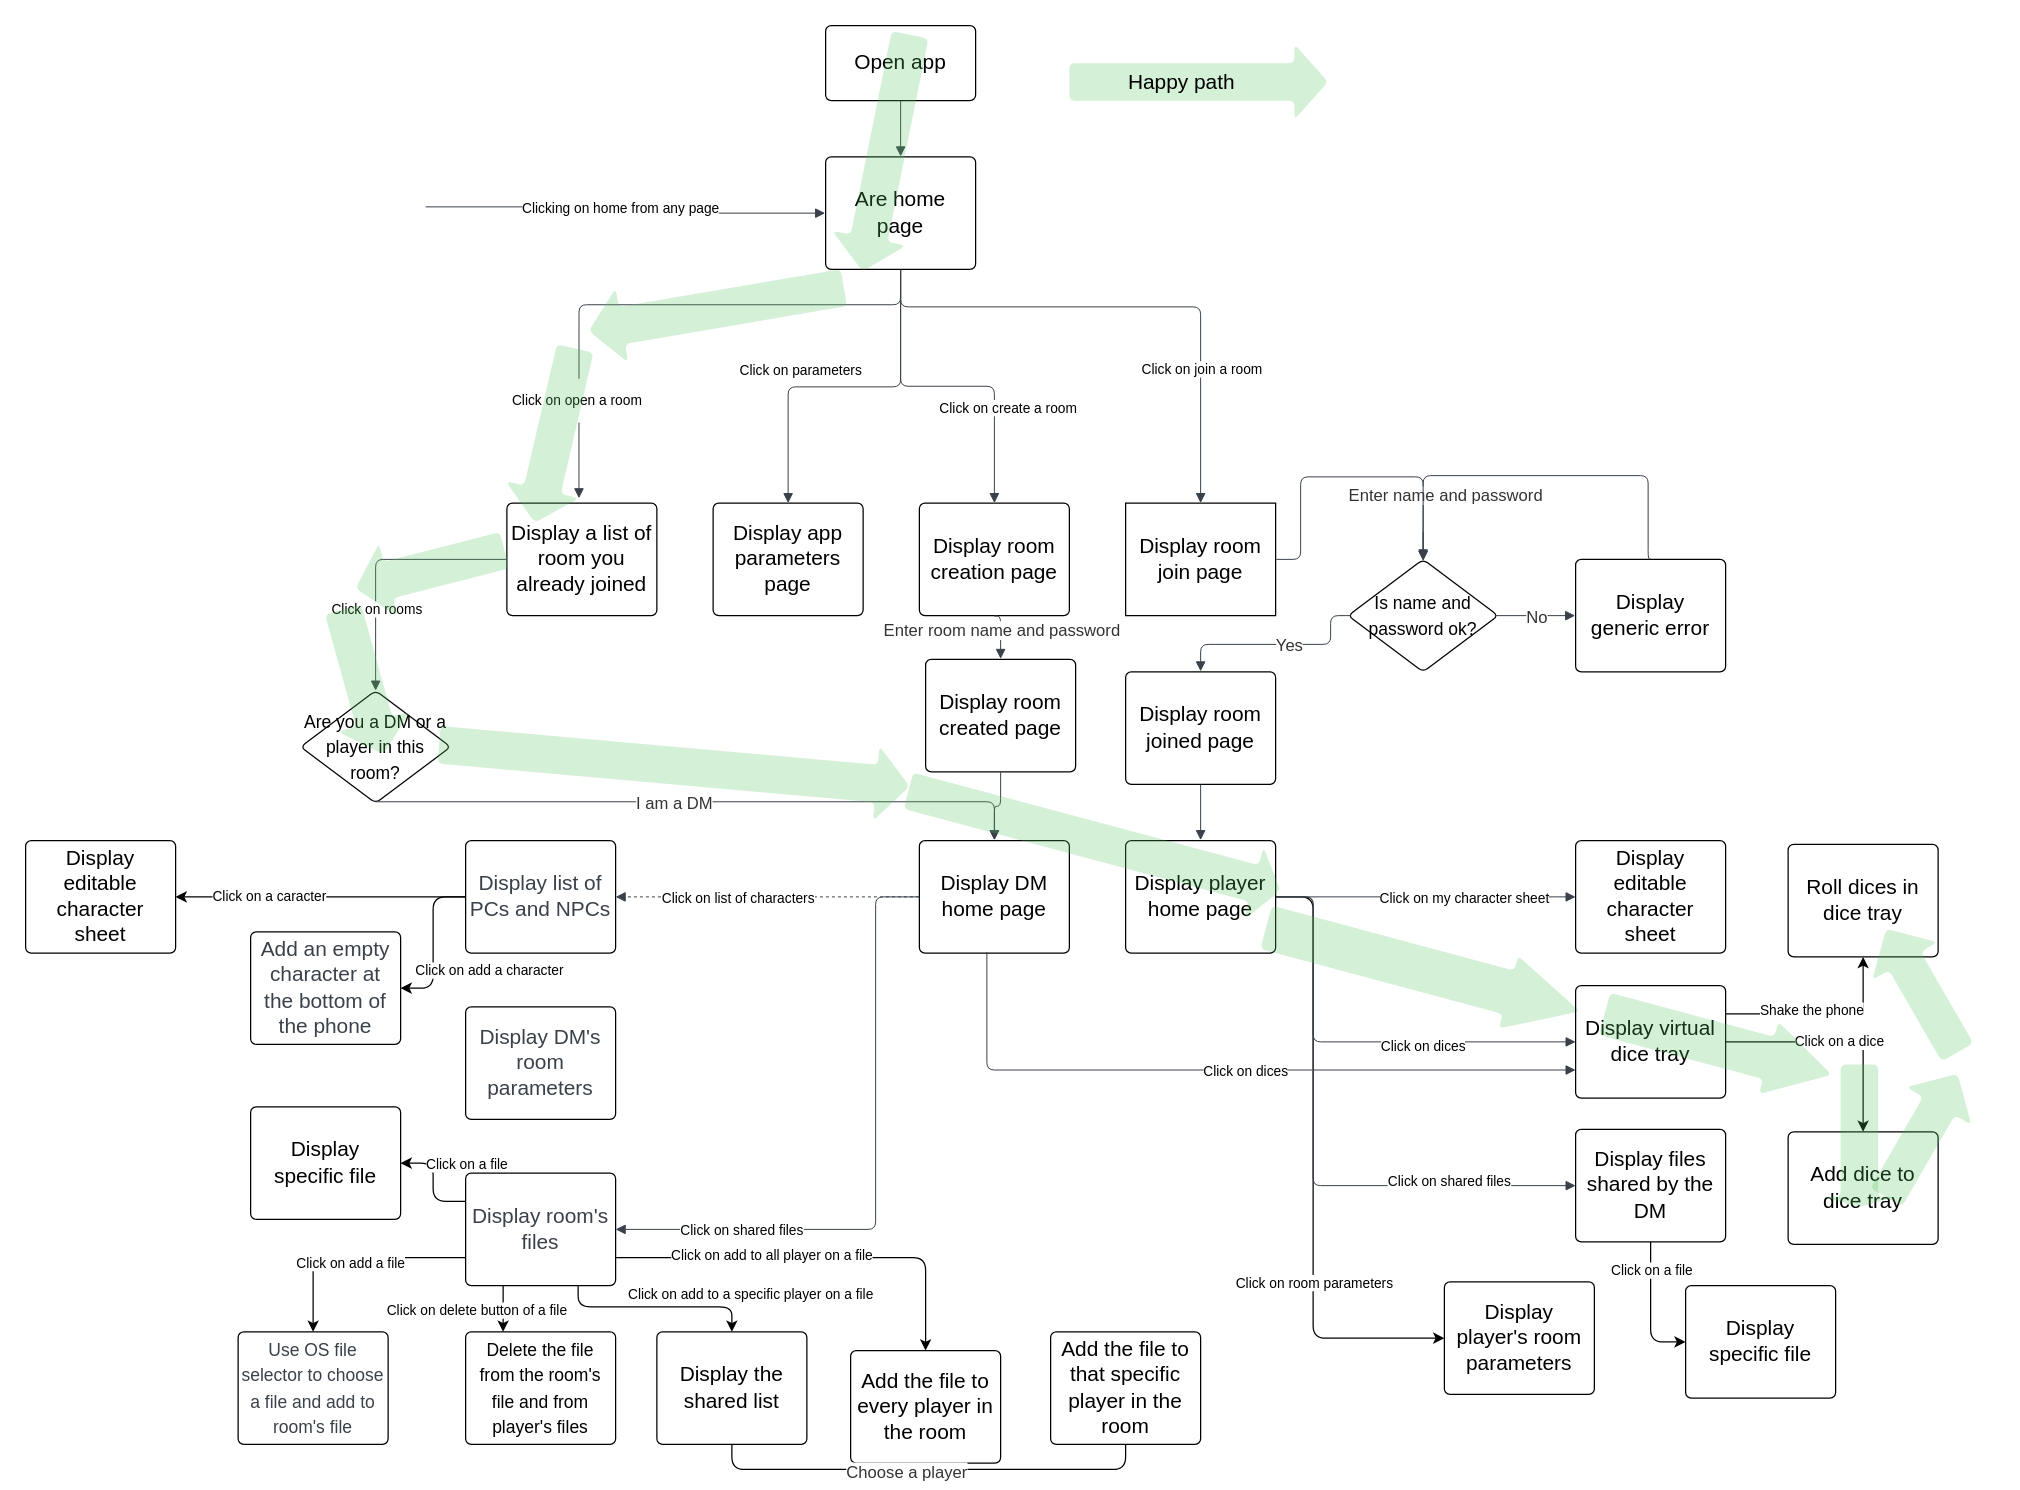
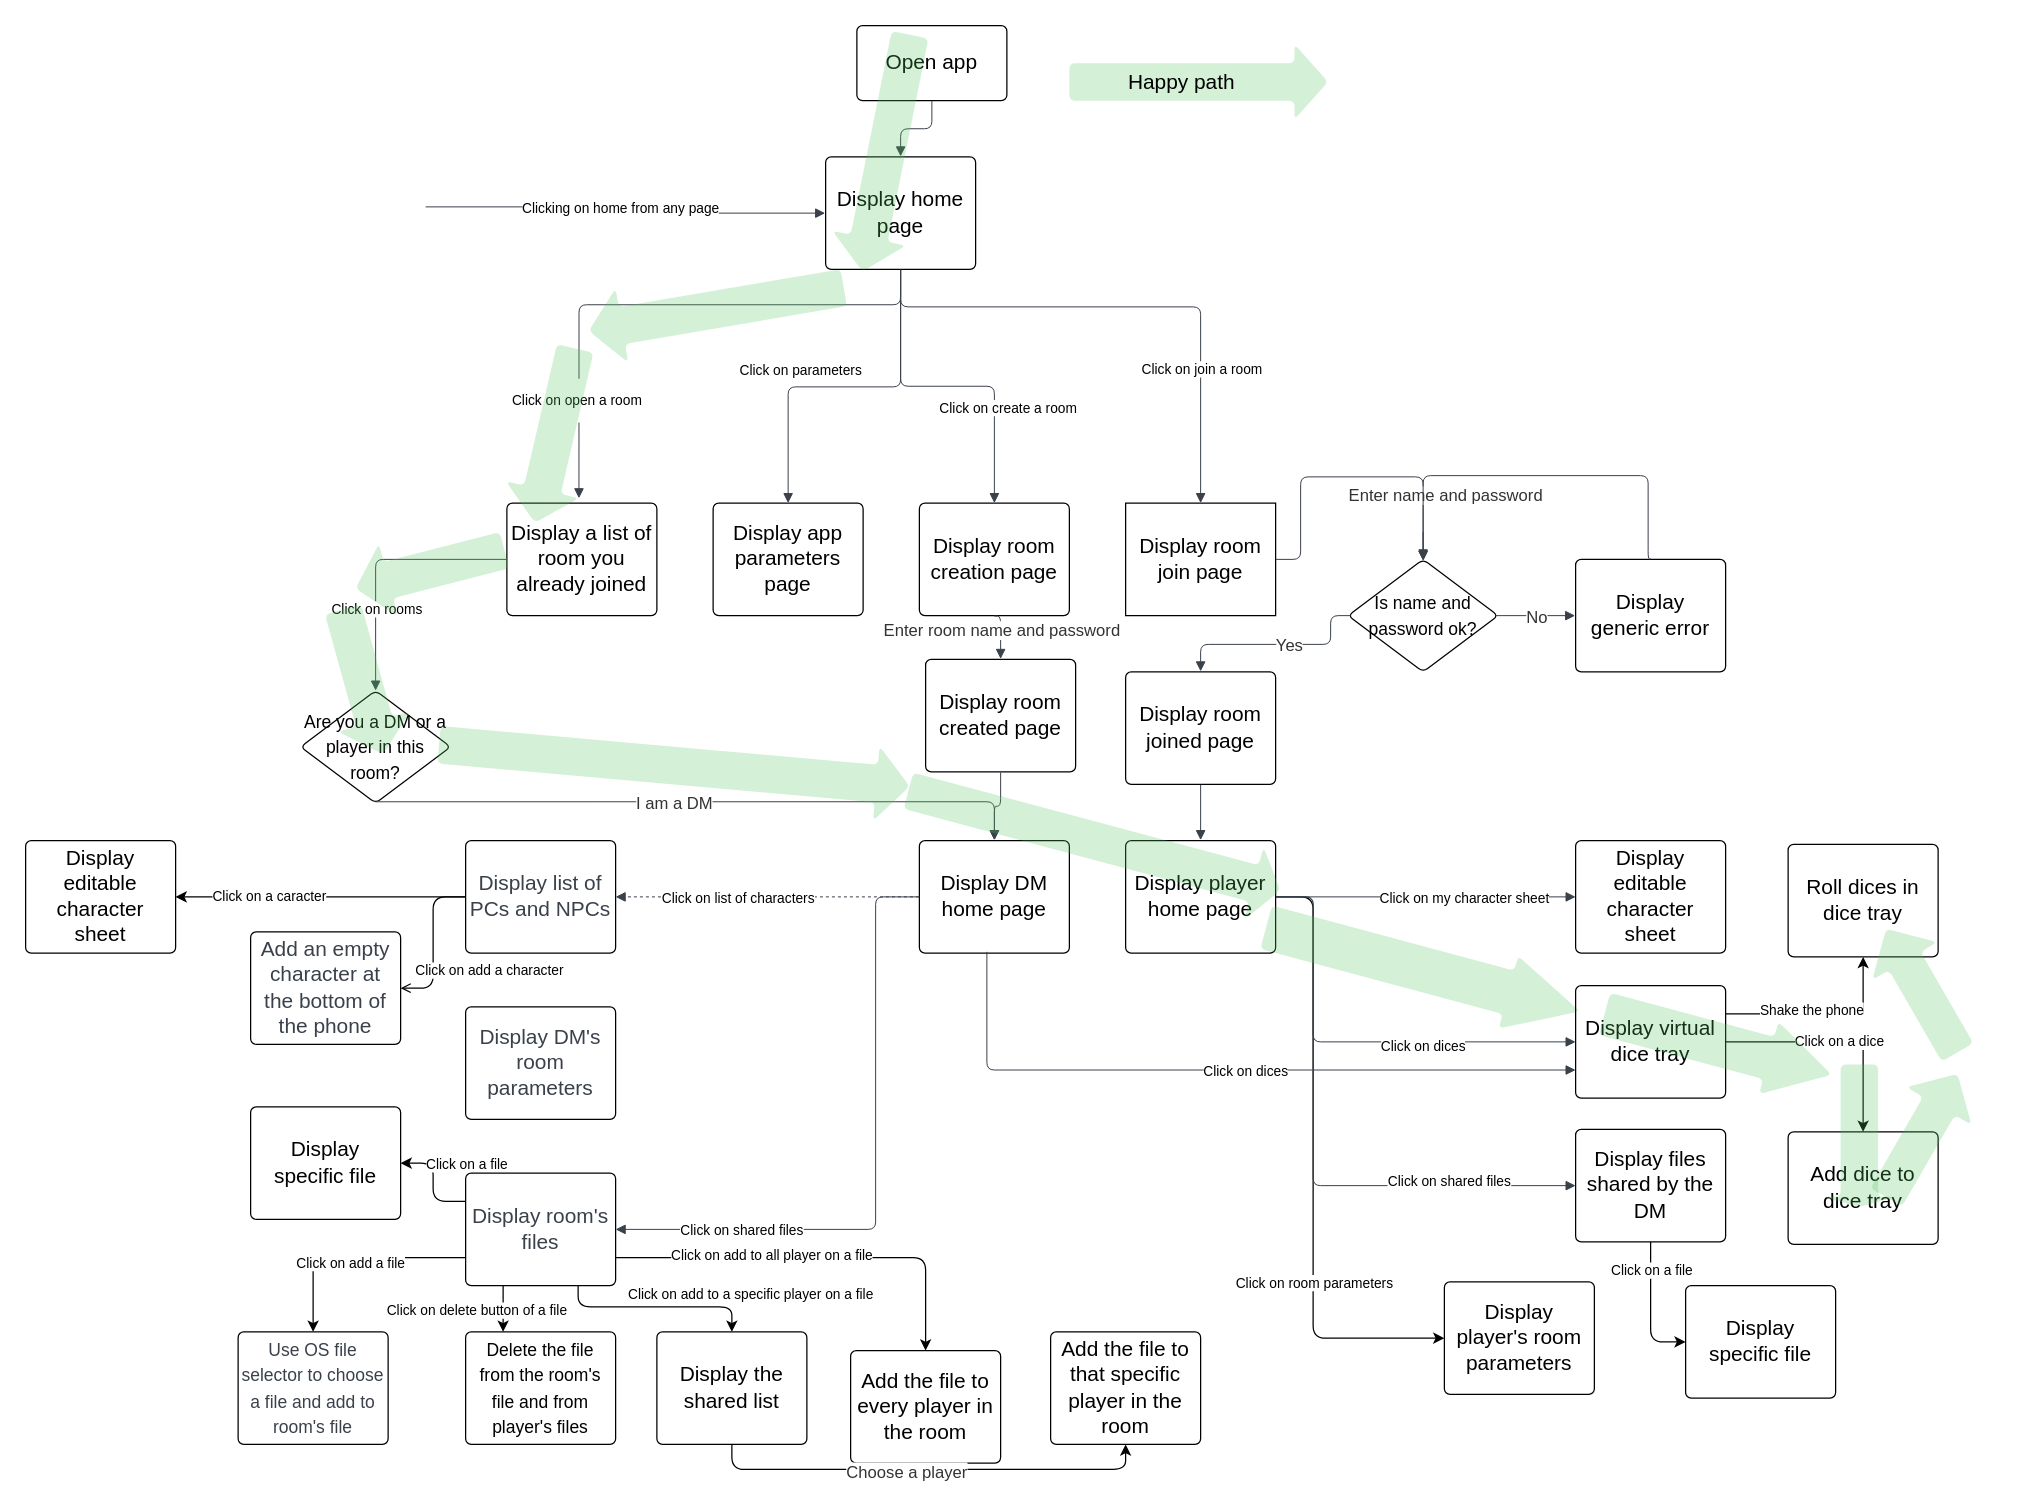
(901, 63) -> (932, 63)
(901, 213) -> (901, 213)
(410, 988) -> (407, 988)
(1126, 1456) -> (1126, 1461)
